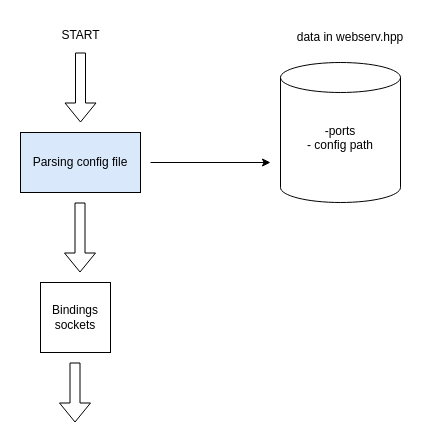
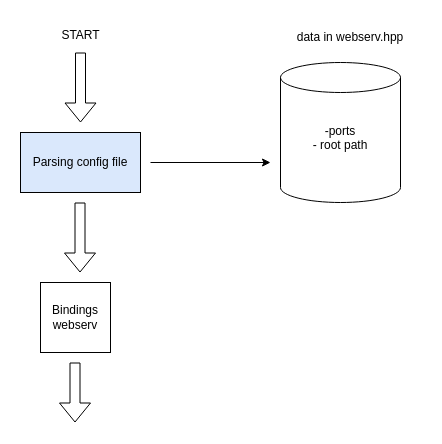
(341, 146) -> (341, 146)
(76, 318) -> (76, 318)
